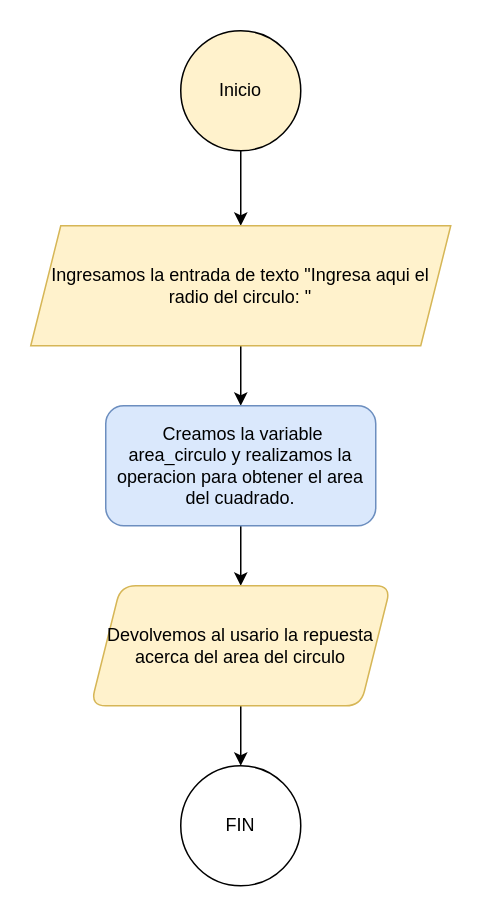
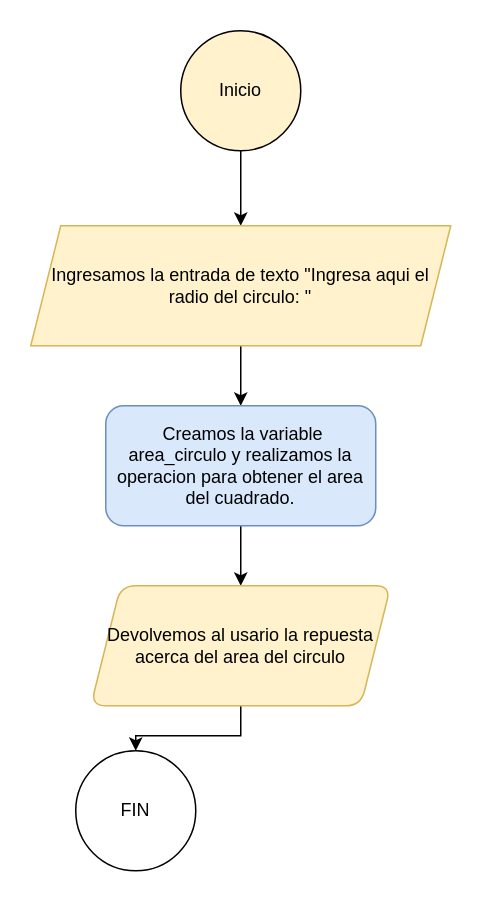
(241, 826) -> (136, 811)
